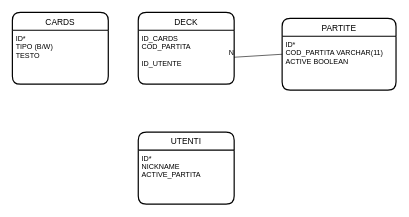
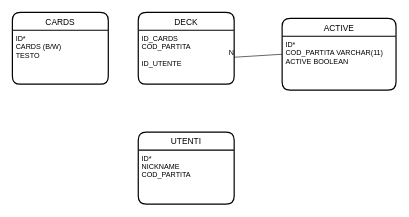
(339, 28) -> (339, 28)
(22, 38) -> (22, 38)
(148, 158) -> (148, 158)
